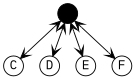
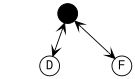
(14, 66) -> none
(86, 66) -> none
